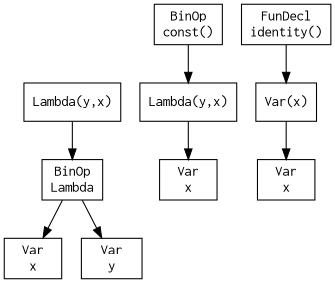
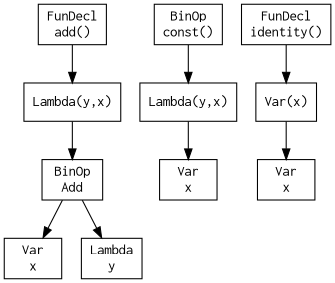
none -> (72, 24)
(72, 180) -> (72, 180)
(112, 259) -> (112, 259)
